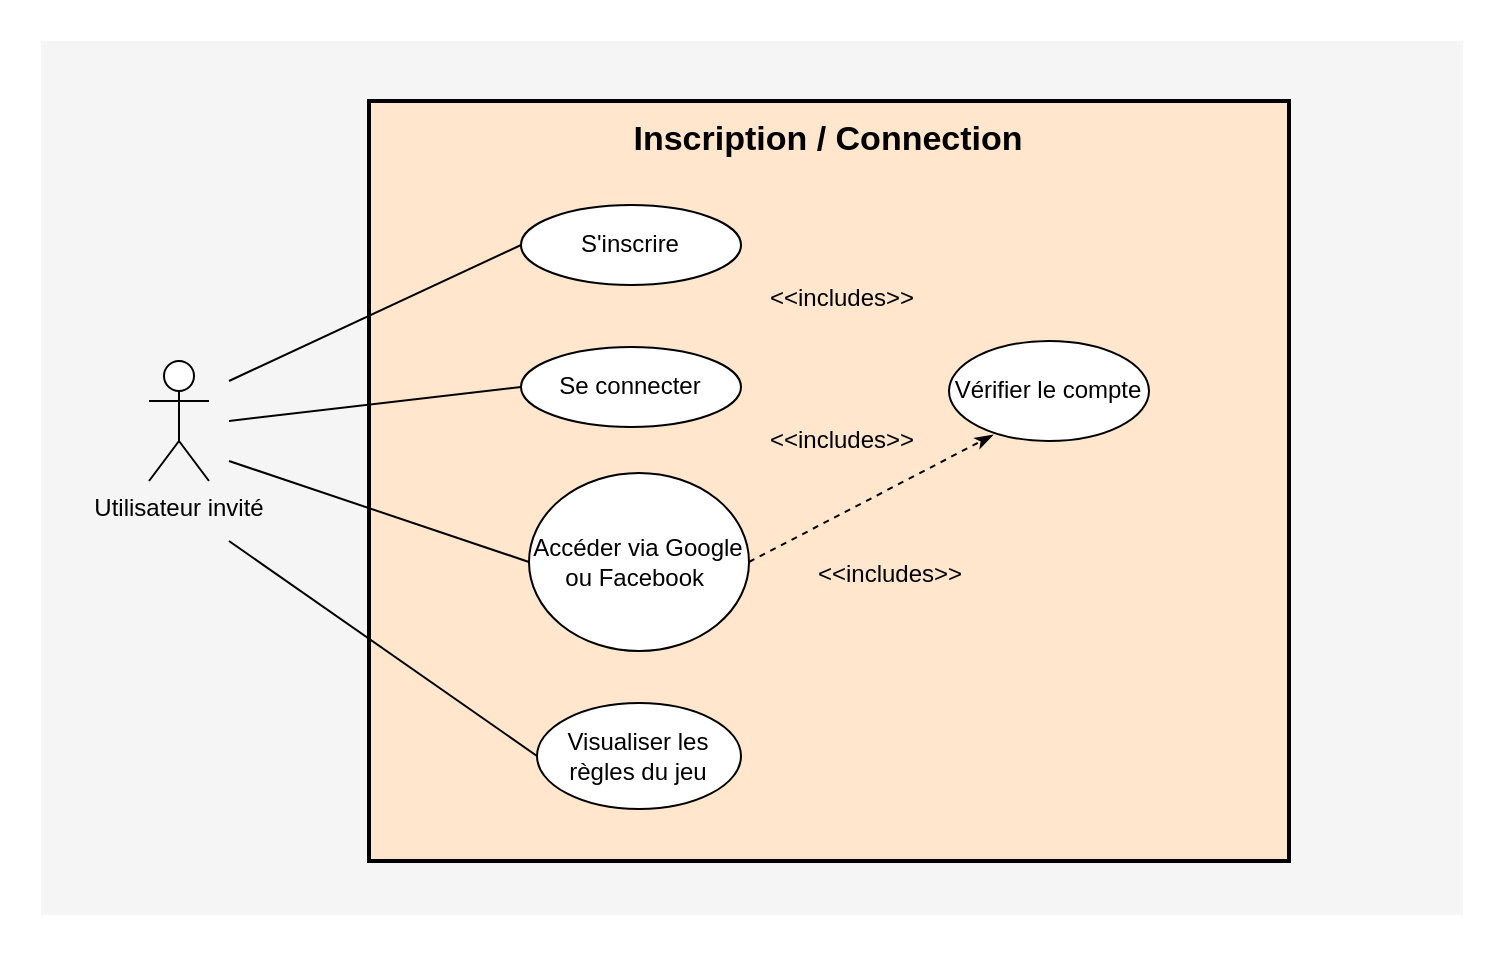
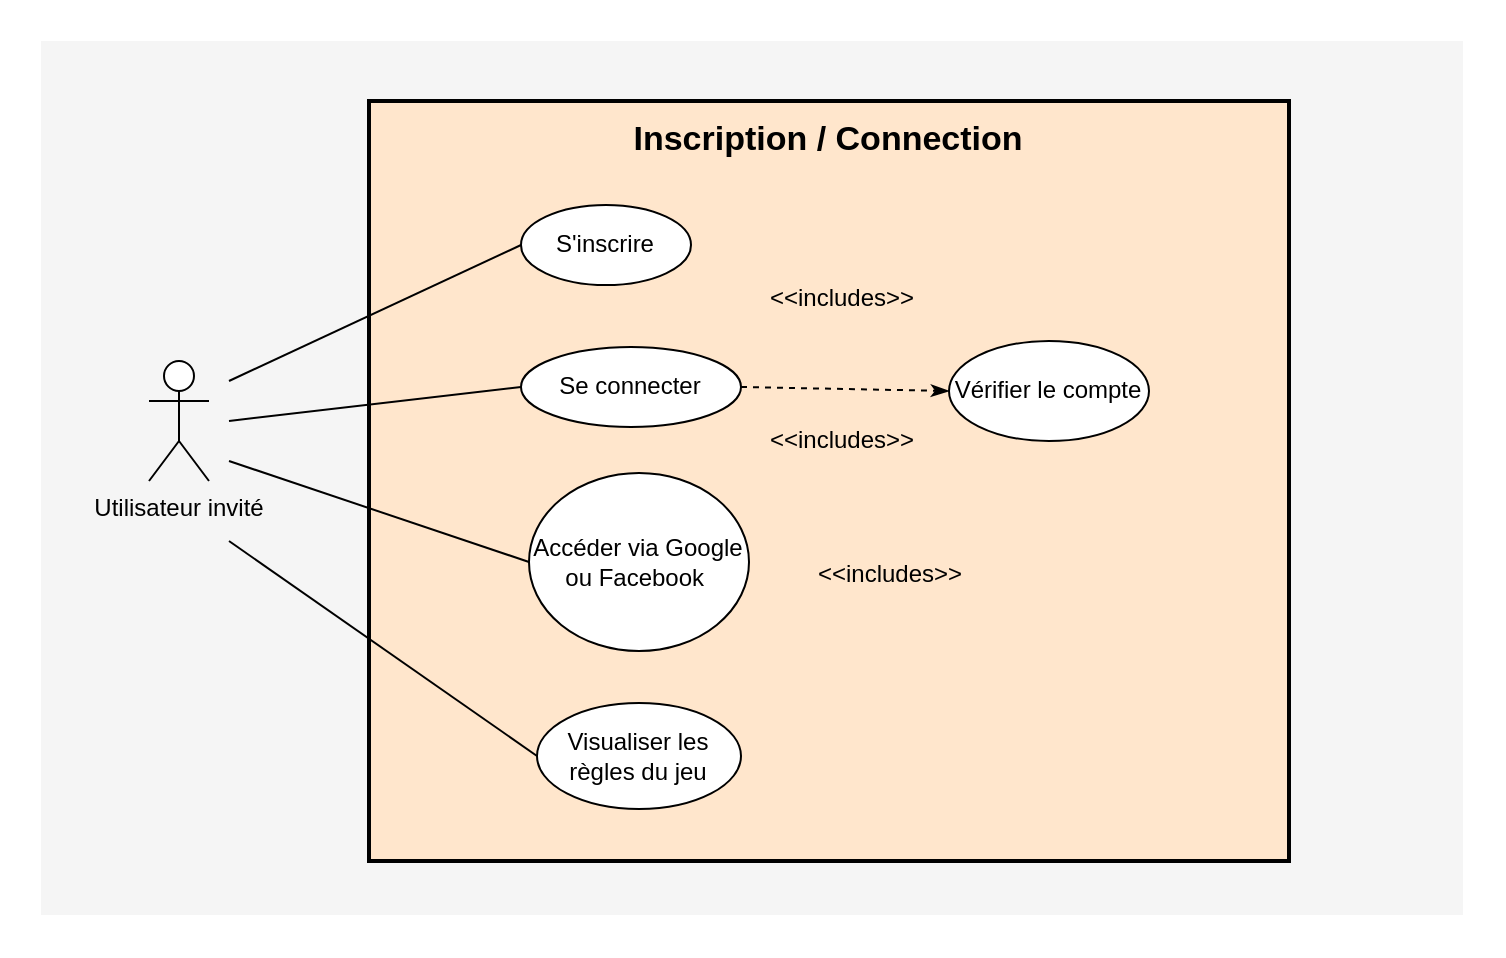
(631, 245) -> (606, 245)
none -> (838, 389)
(865, 501) -> none
